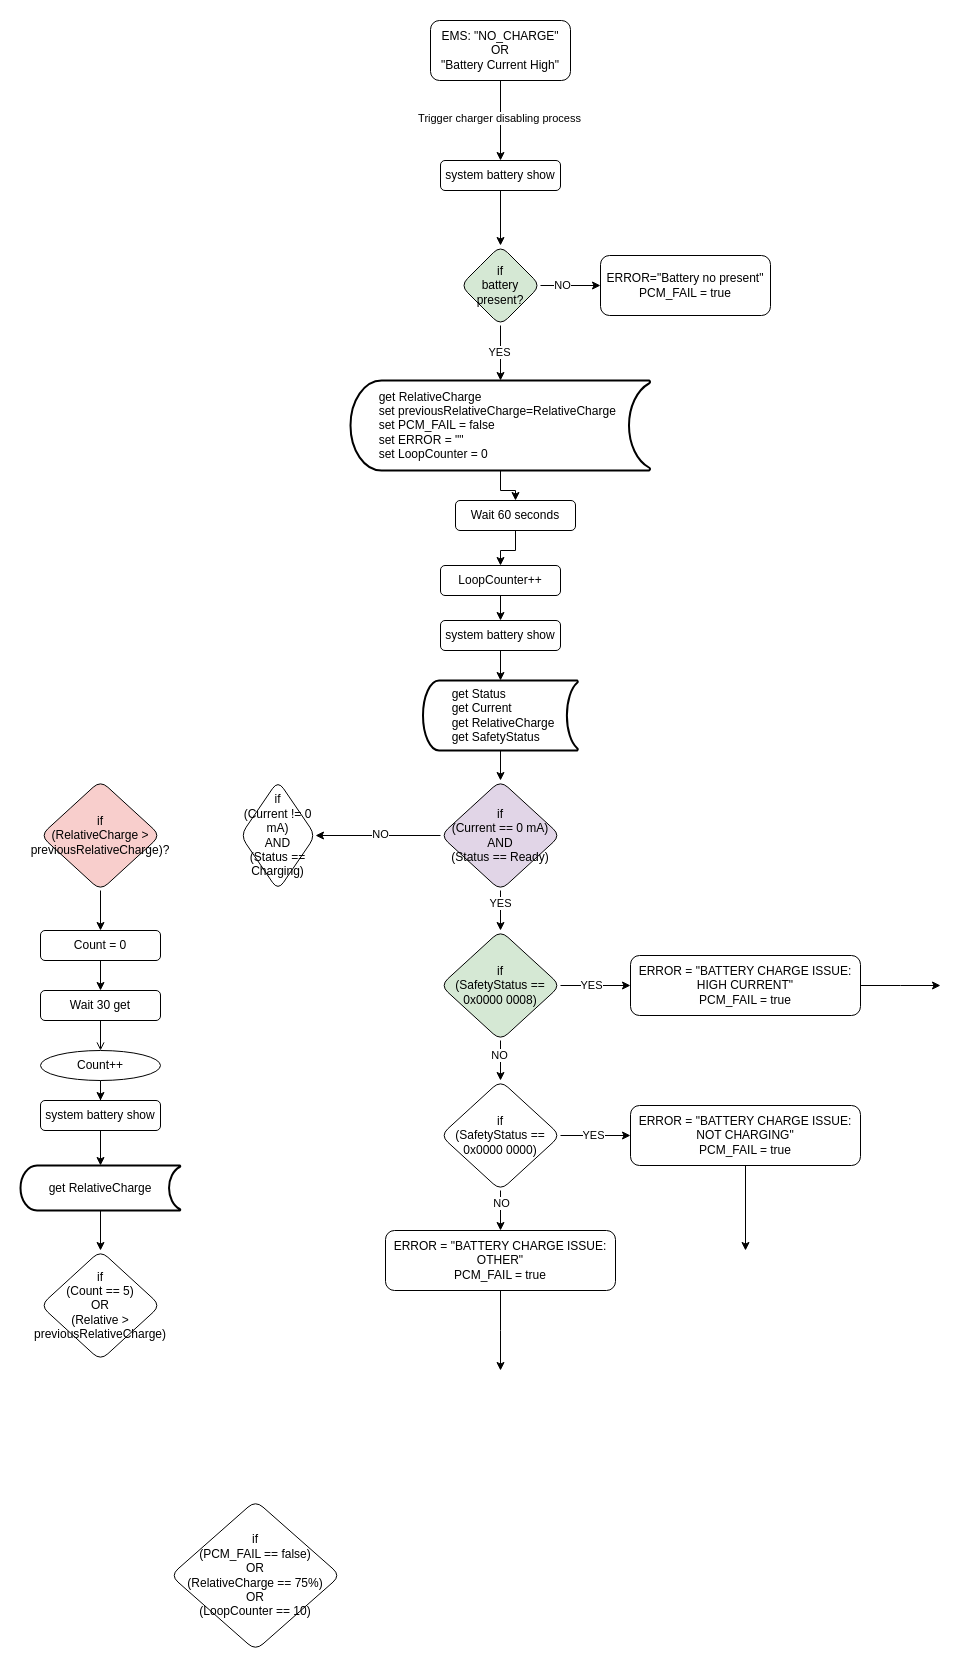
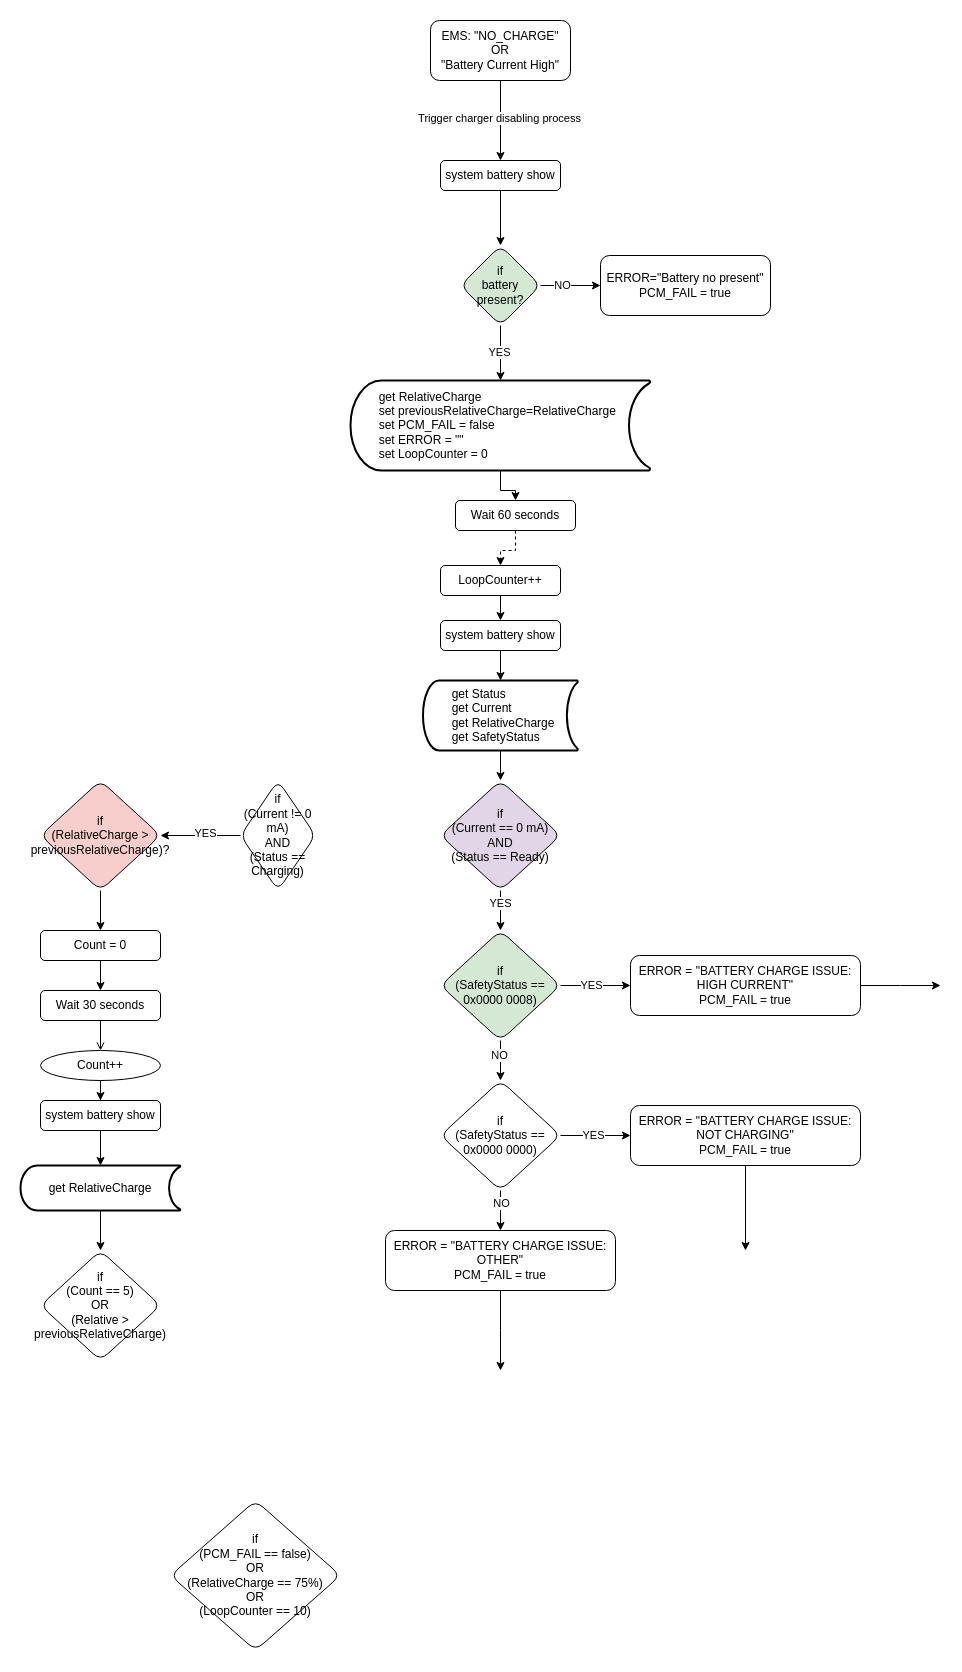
(514, 551) -> (514, 551)
none -> (204, 836)
(381, 836) -> none
(101, 1006) -> (101, 1006)
